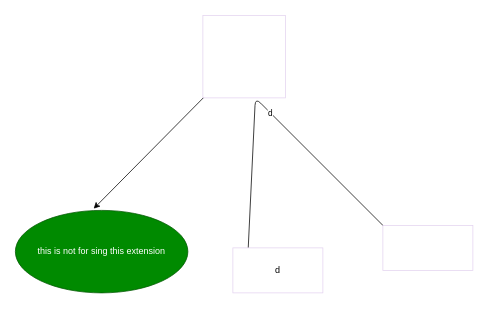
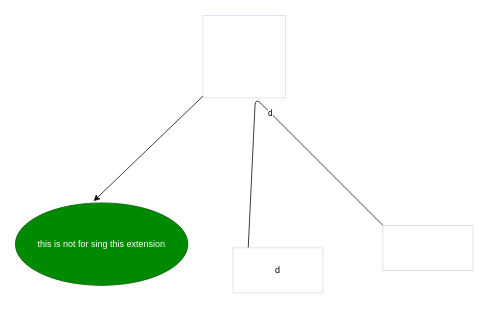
(102, 252) -> (102, 244)
